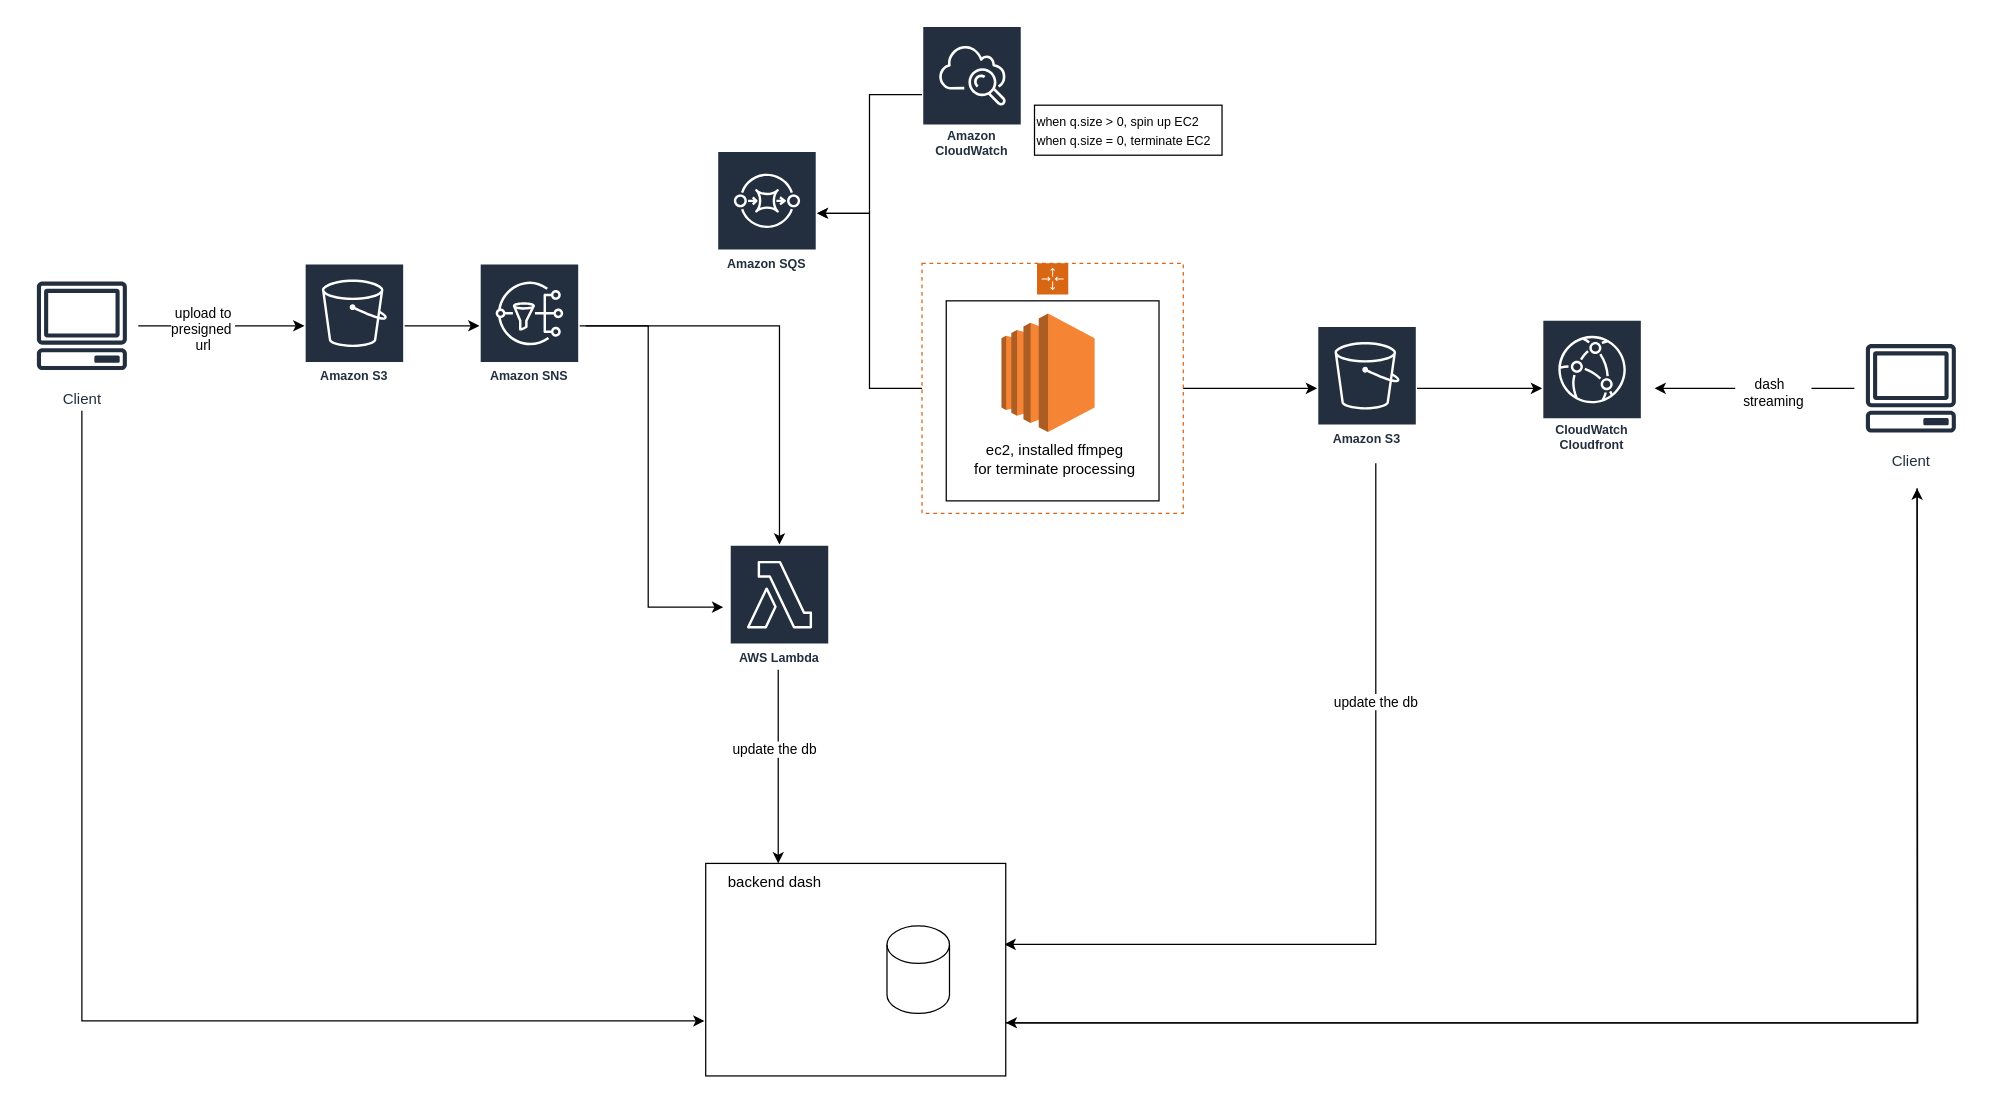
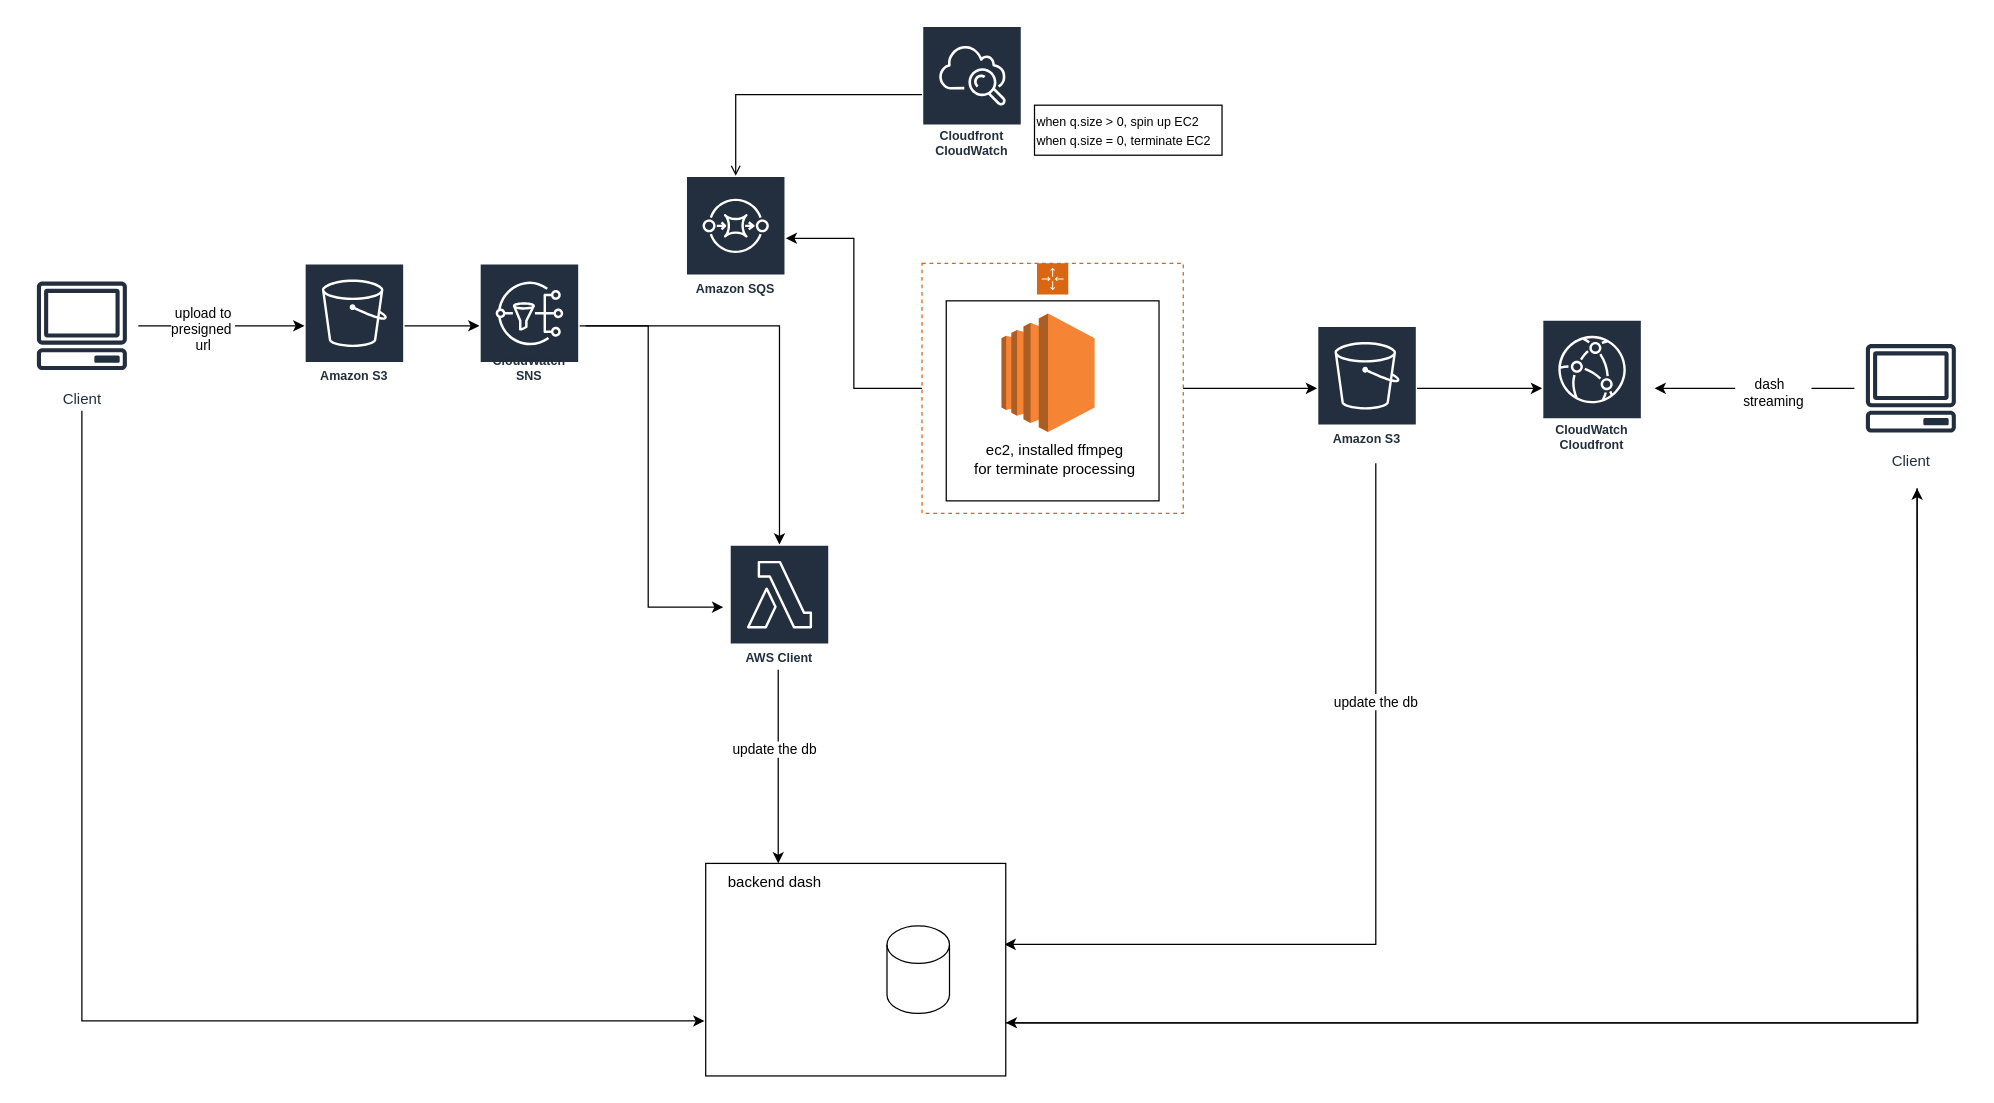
(972, 143) -> (972, 143)
(767, 213) -> (736, 238)
(529, 376) -> (529, 376)
(779, 657) -> (779, 657)
